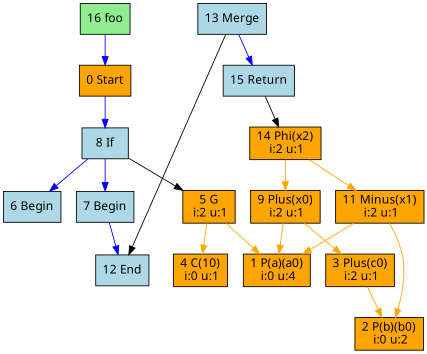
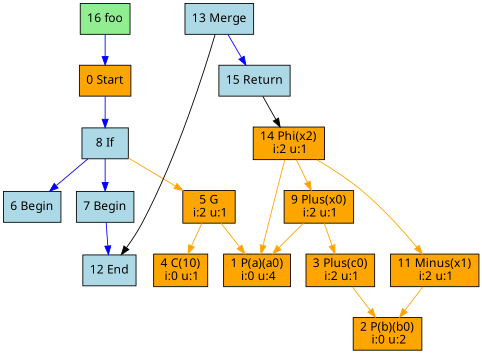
(152, 172) -> (152, 172)
(332, 236) -> (274, 203)
